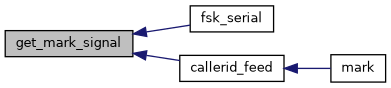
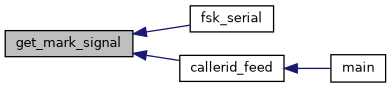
(358, 68) -> (358, 68)
